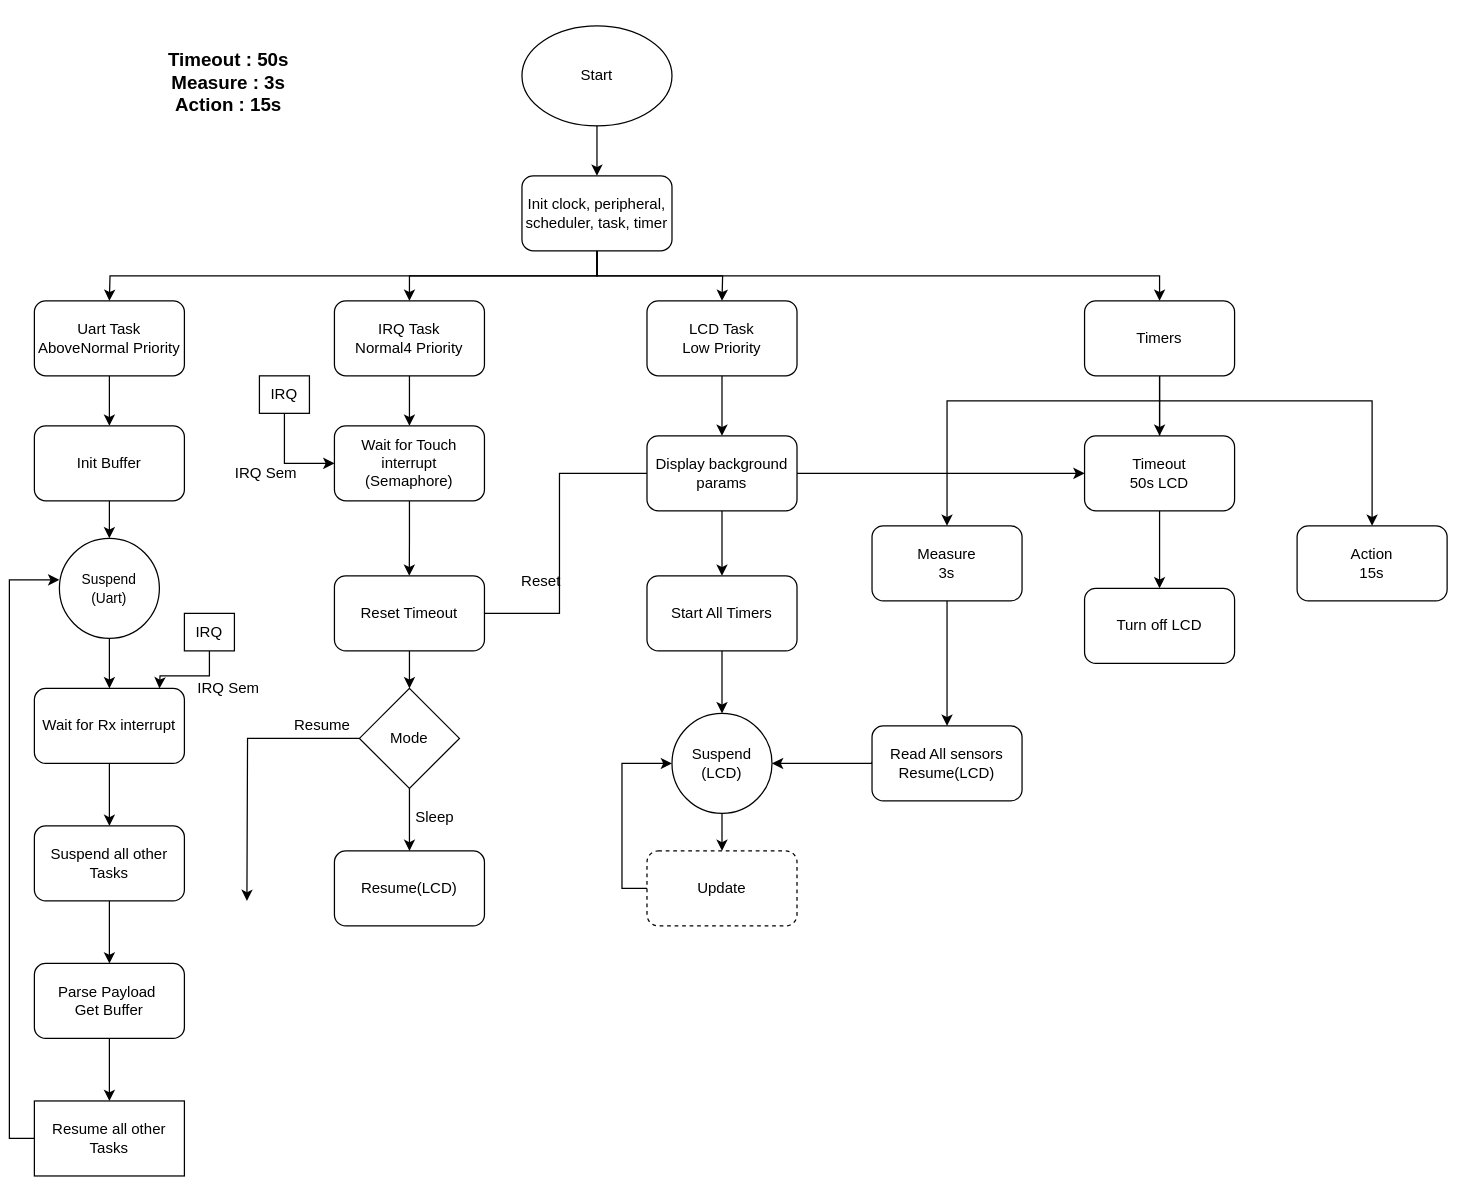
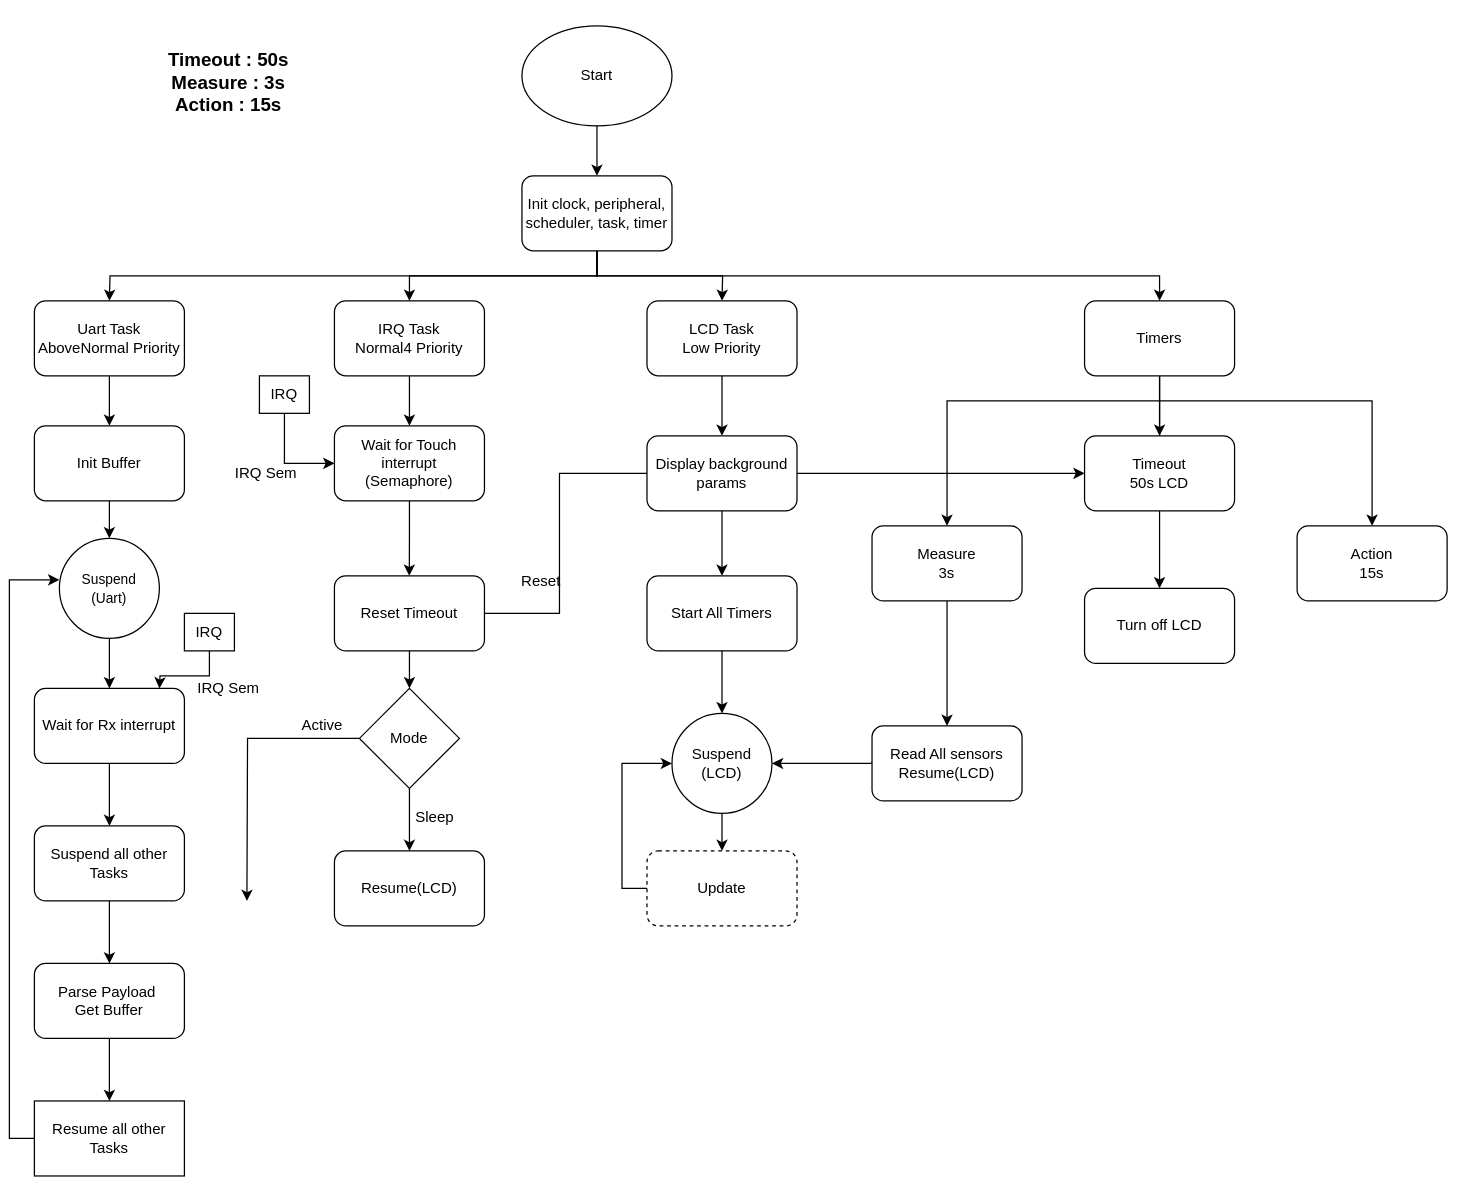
(323, 726) -> (323, 726)
